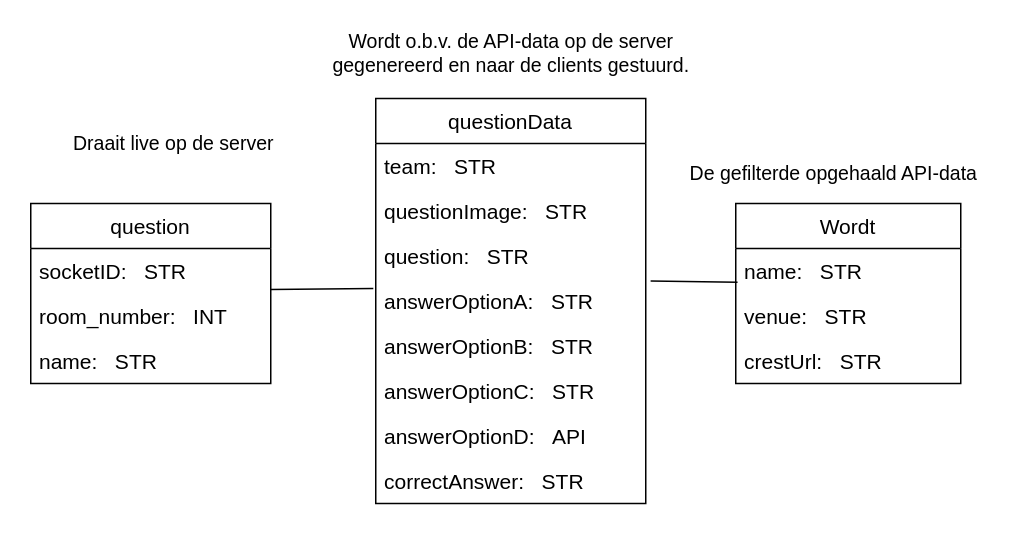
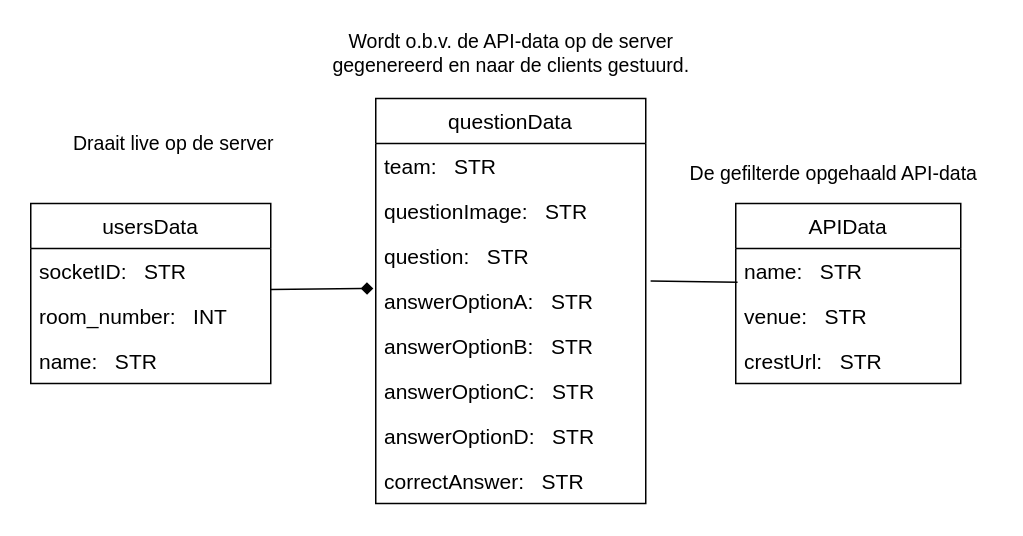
(150, 227) -> (150, 227)
(848, 227) -> (848, 227)
(366, 288) -> (361, 288)
(493, 437) -> (493, 437)
